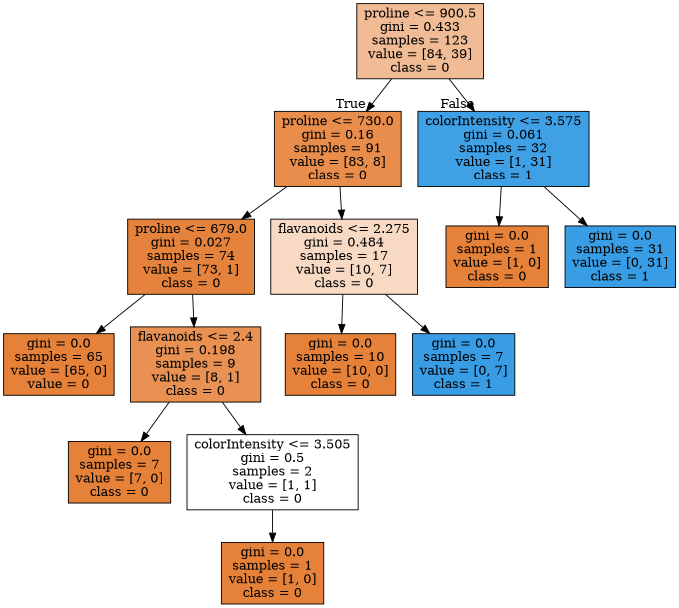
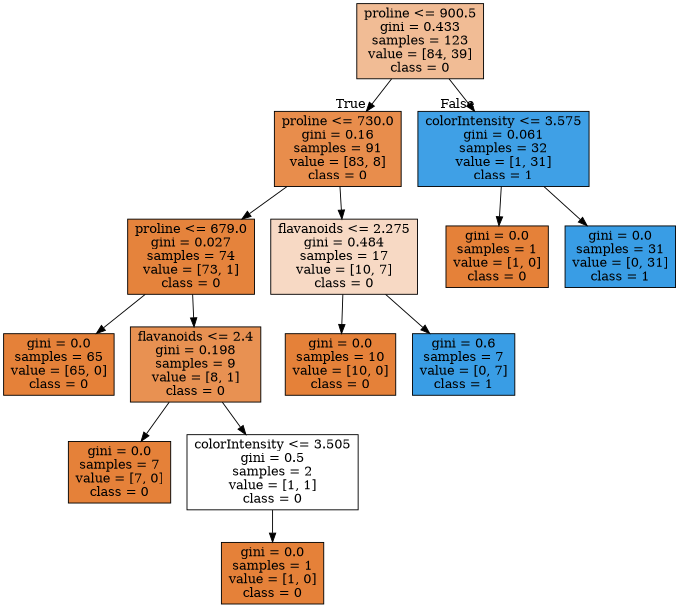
(59, 364) -> (59, 364)
(464, 364) -> (464, 364)
